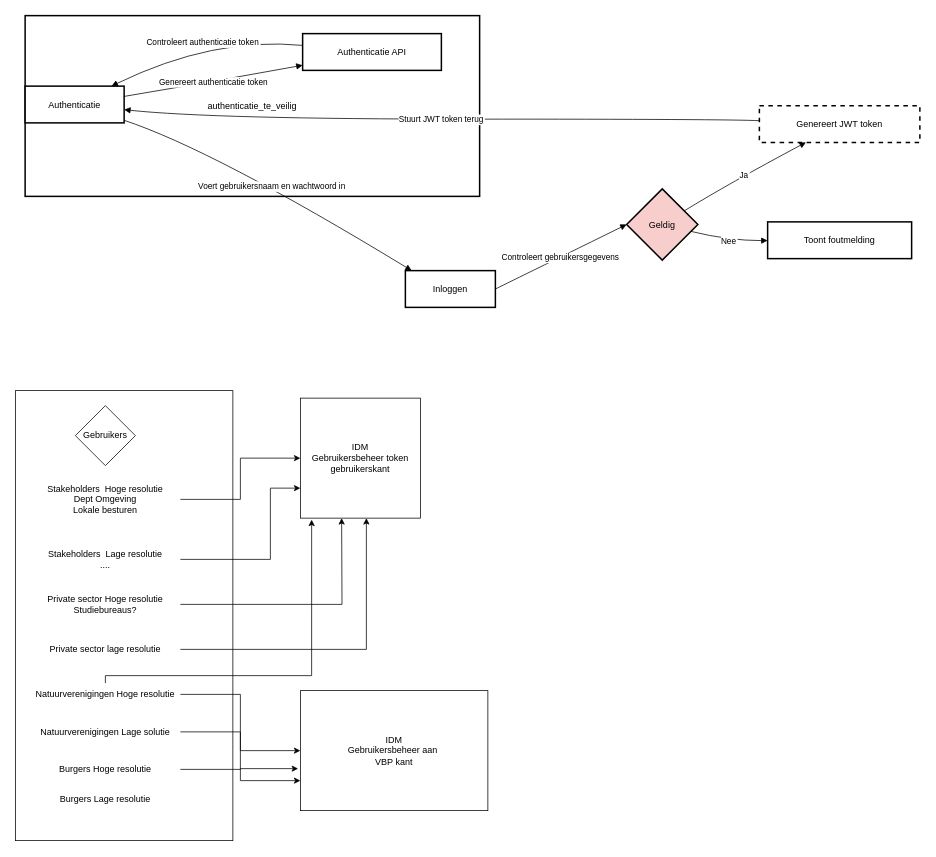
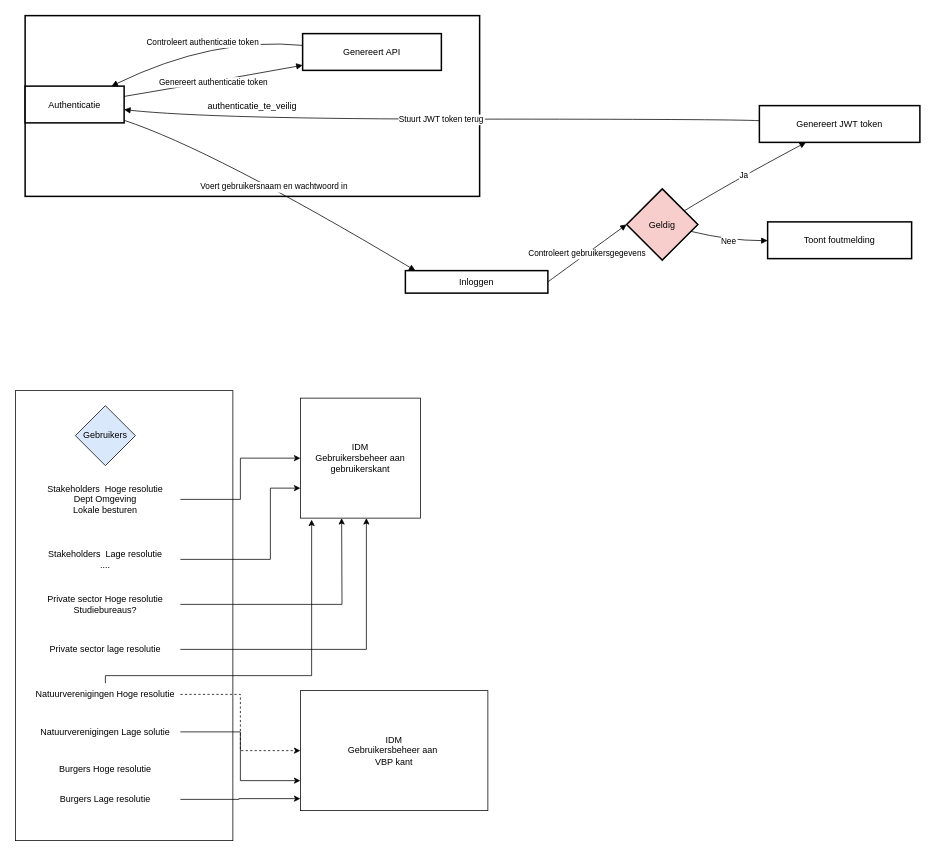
(372, 52) -> (372, 52)
(840, 124) -> (840, 124)
(450, 289) -> (477, 282)
(105, 435) -> (105, 435)
(360, 458) -> (360, 458)
(228, 694) -> (228, 694)
(236, 769) -> none
none -> (238, 799)
